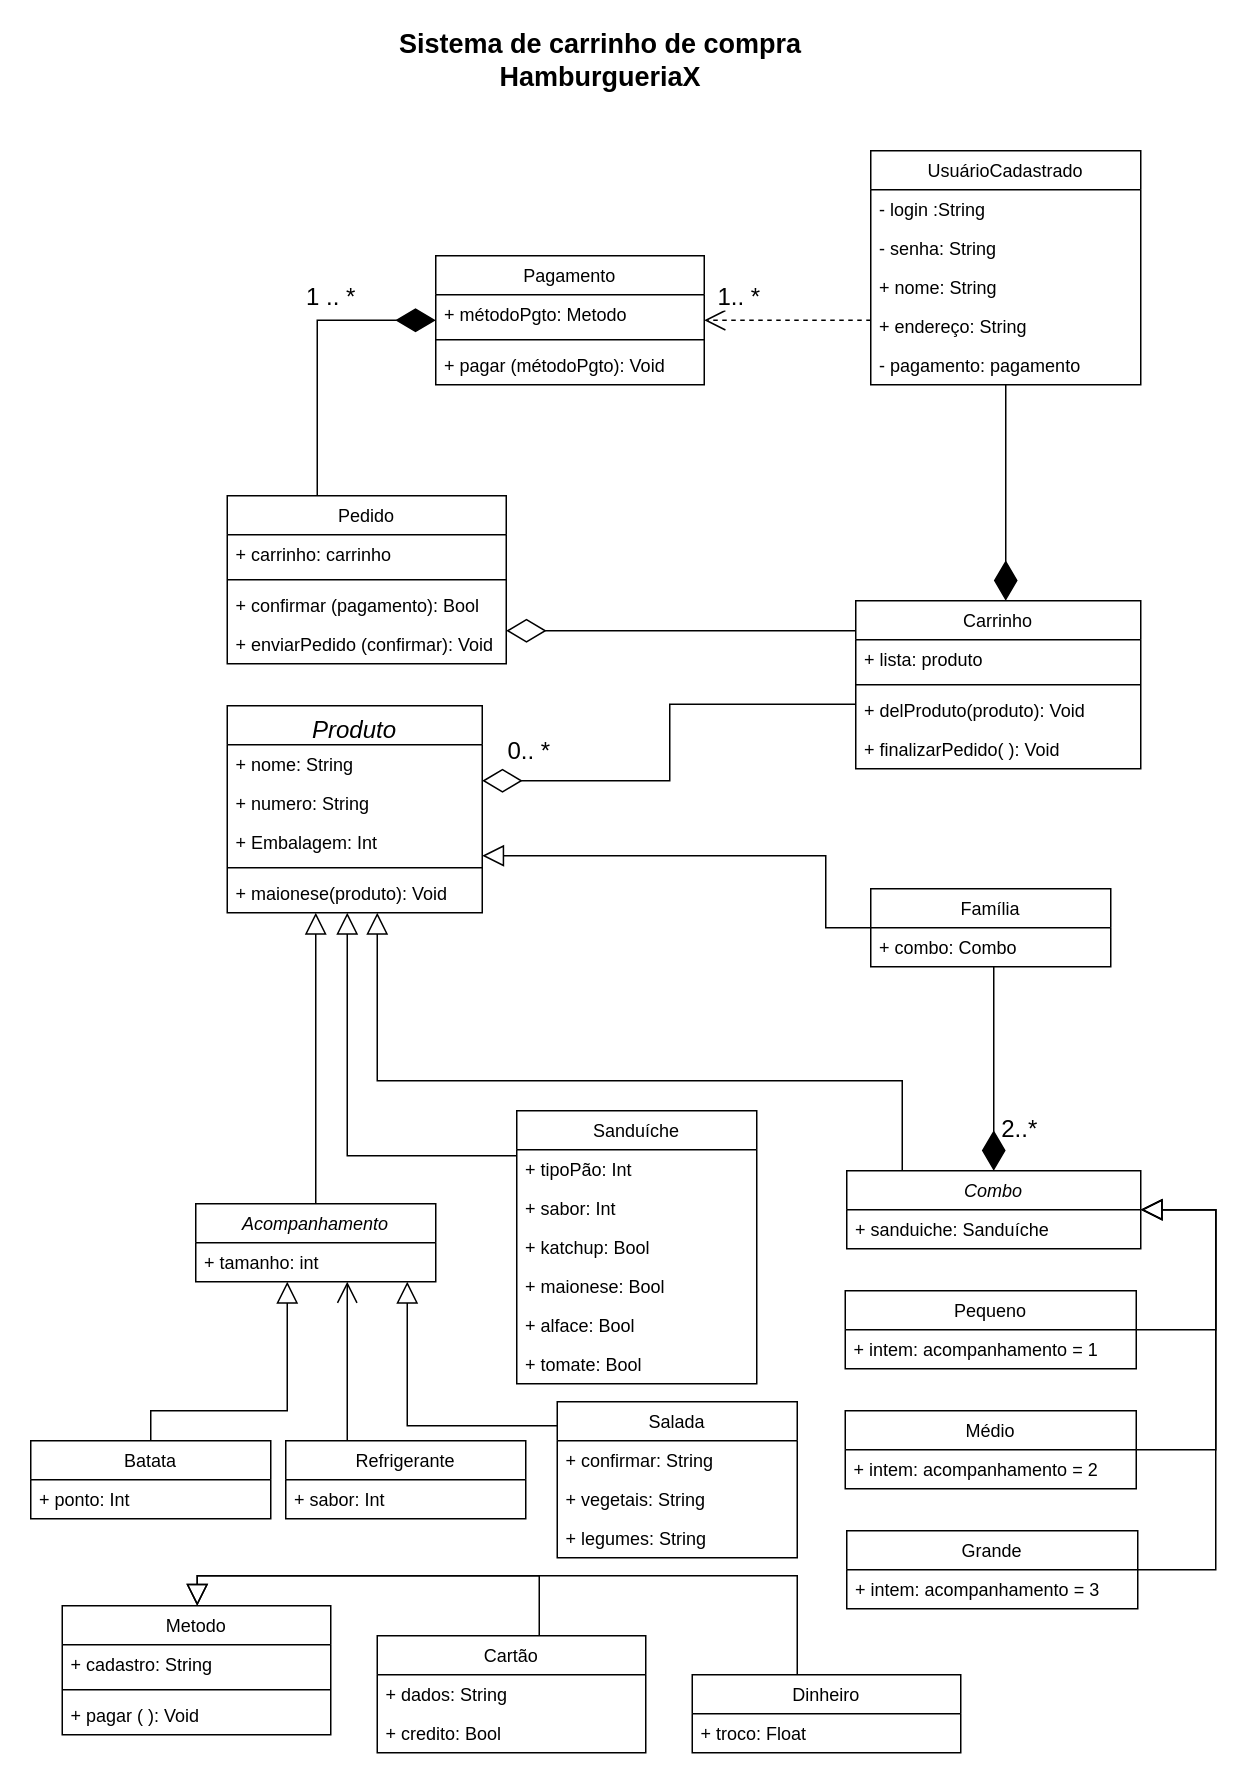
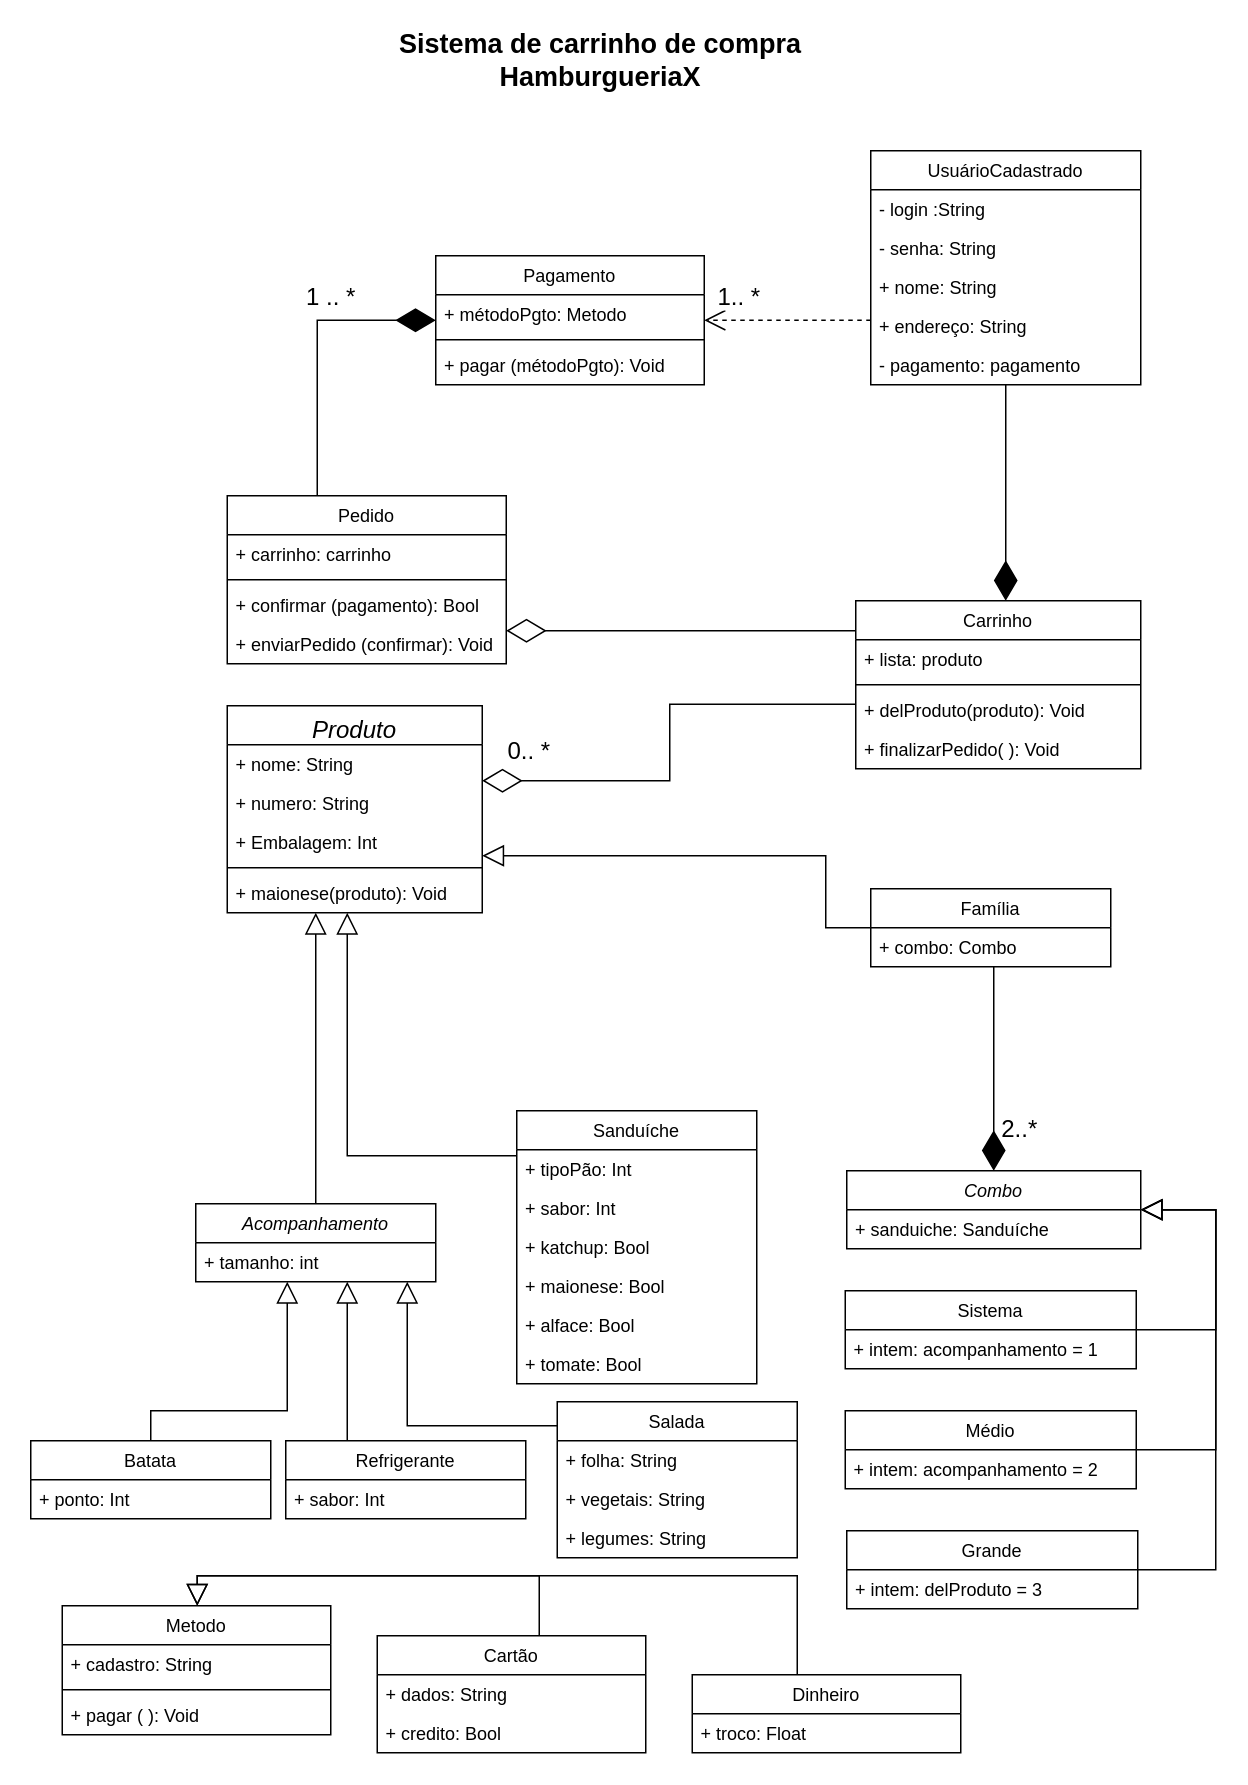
(612, 1081) -> none
(347, 1295) -> (347, 1304)
(990, 1311) -> (990, 1311)
(650, 1461) -> (629, 1461)
(977, 1590) -> (955, 1590)
